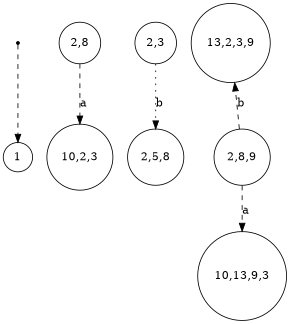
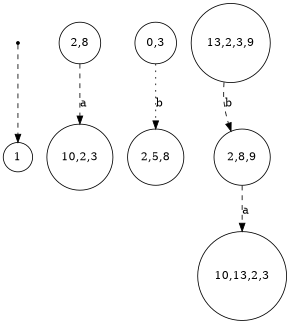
(156, 43) -> (156, 43)
(237, 110) -> (224, 103)
(242, 276) -> (242, 276)
